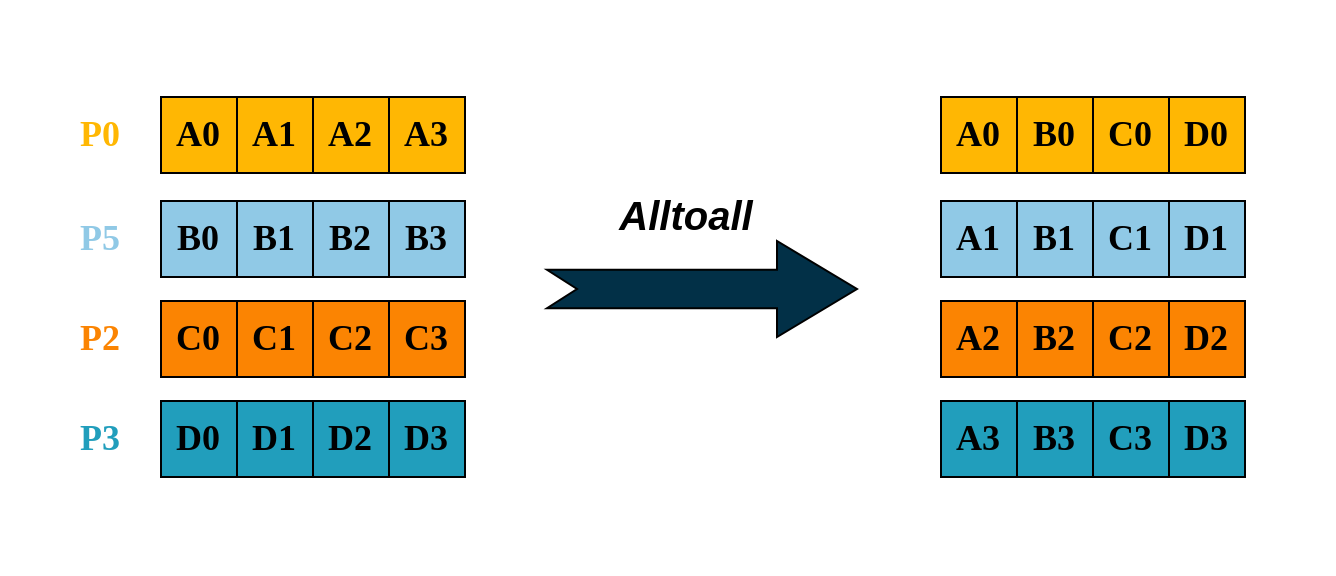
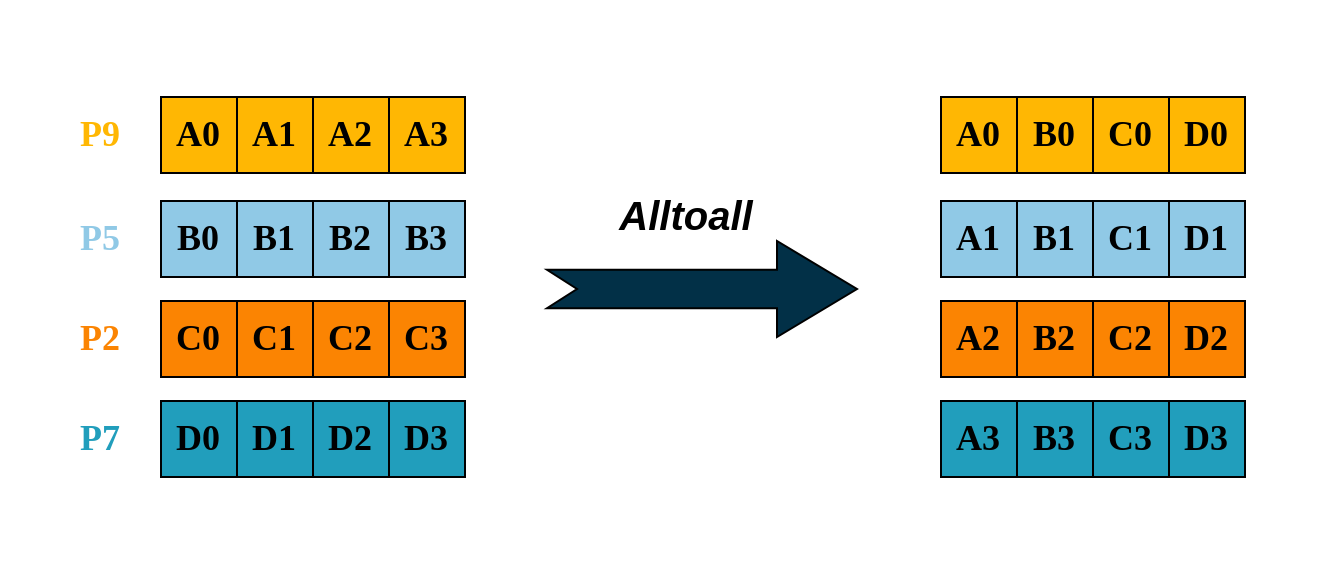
(101, 135) -> (101, 135)
(101, 439) -> (101, 439)
